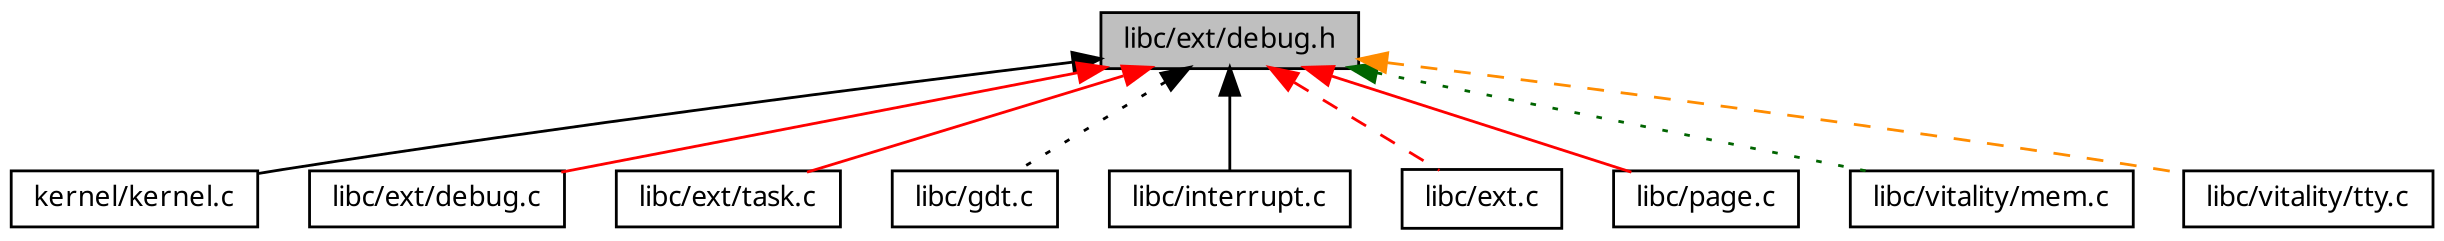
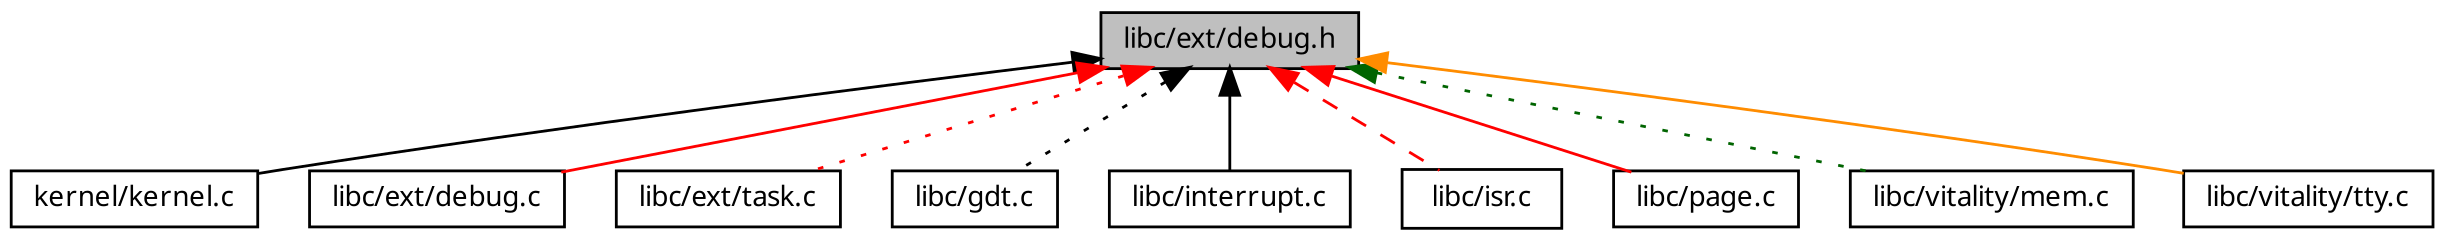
(1786, 115) -> (1786, 115)
(965, 124) -> (965, 124)
(1482, 199) -> (1482, 199)
